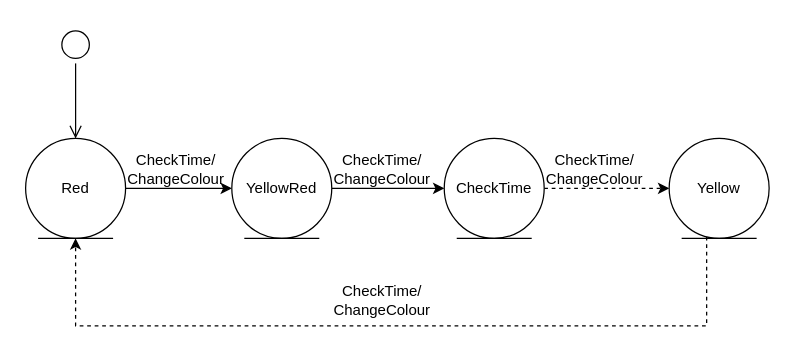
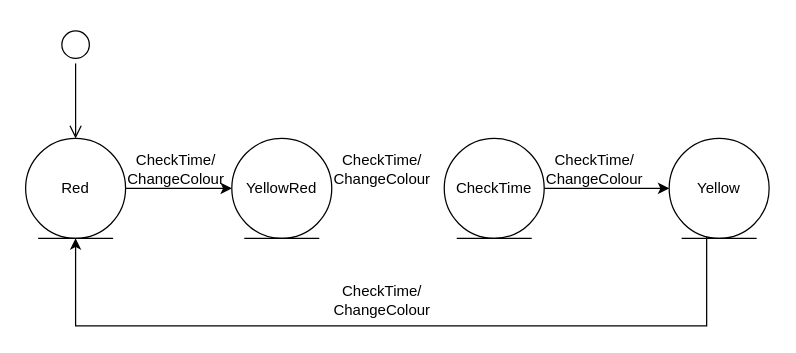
(384, 188) -> none
(602, 188) -> (602, 188)
(396, 326) -> (396, 326)
